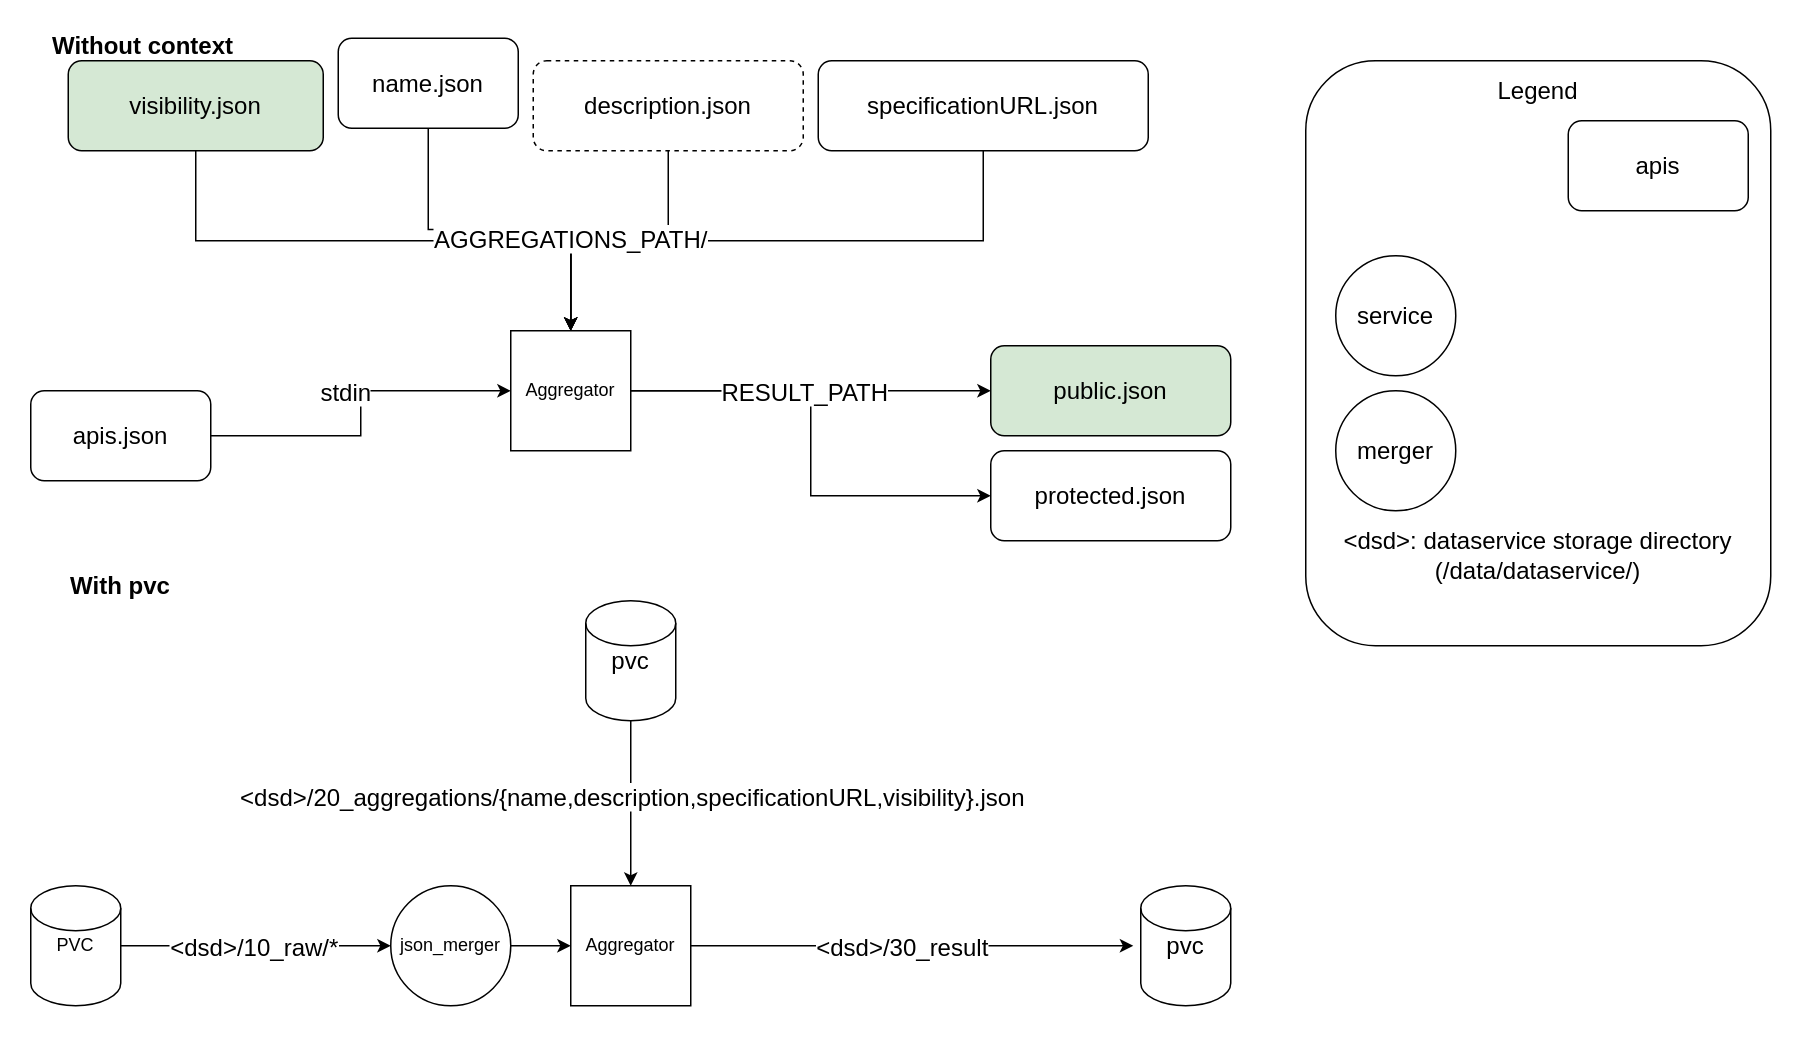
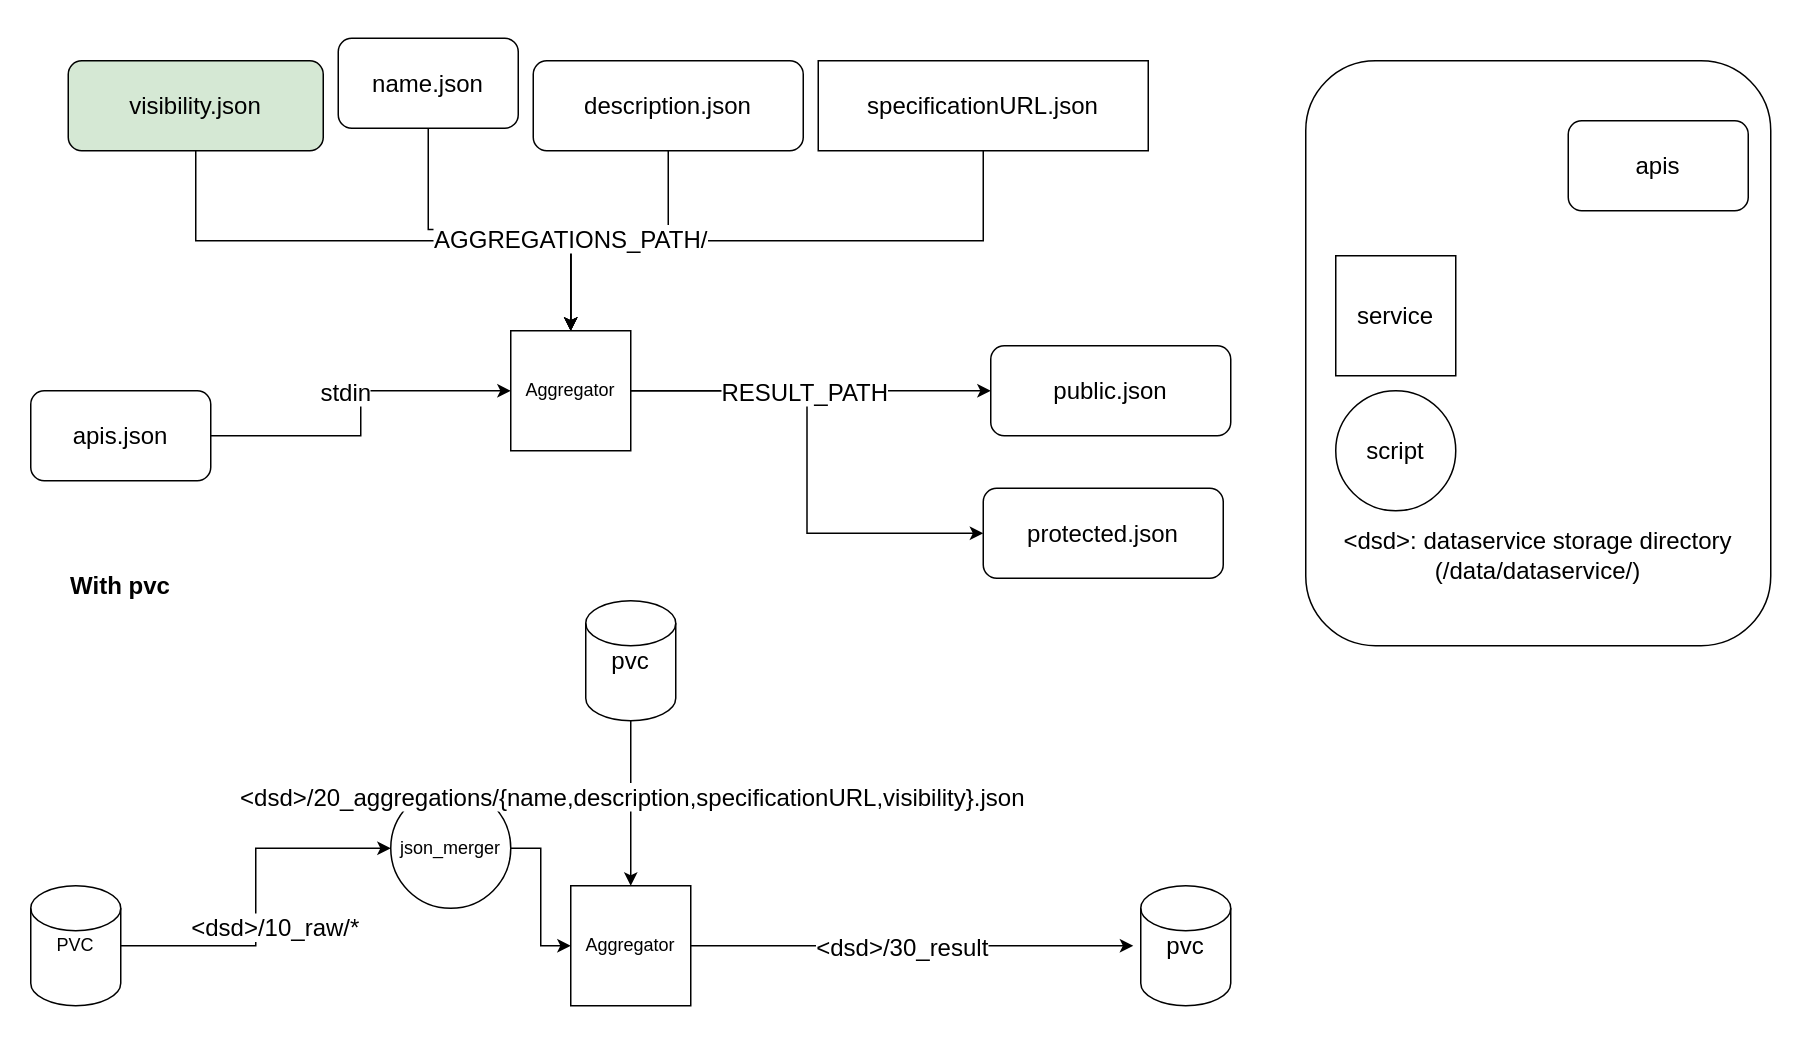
(143, 46) -> none
(1538, 91) -> none
(668, 106) -> (668, 106)
(983, 106) -> (983, 106)
(1396, 316) -> (1396, 316)
(1111, 391) -> (1111, 391)
(1396, 451) -> (1396, 451)
(1111, 496) -> (1103, 533)
(451, 946) -> (451, 848)
